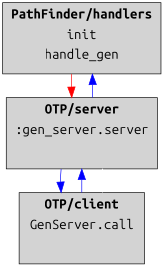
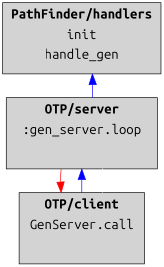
(71, 81) -> none
(82, 130) -> (82, 130)
(61, 175) -> (61, 175)
